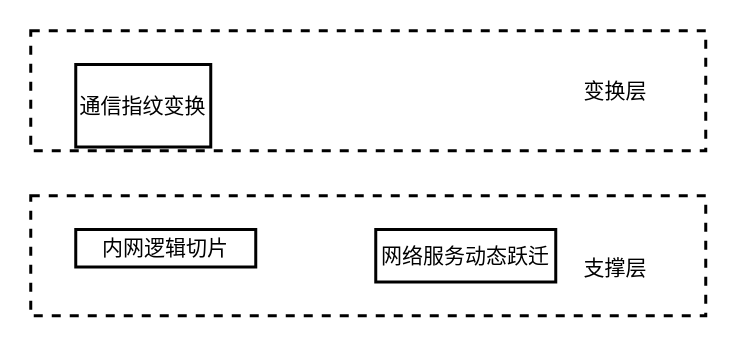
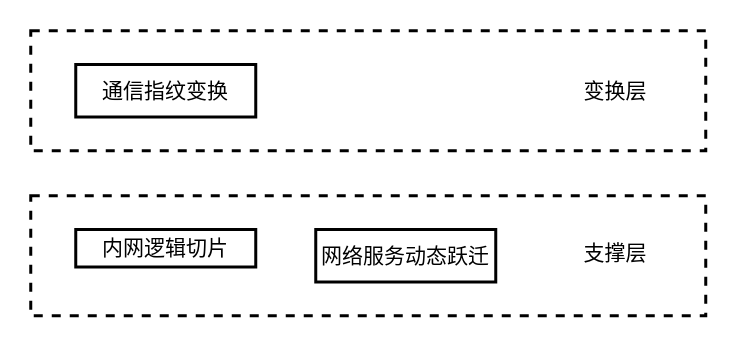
(143, 106) -> (166, 91)
(466, 256) -> (406, 256)
(616, 267) -> (616, 252)
